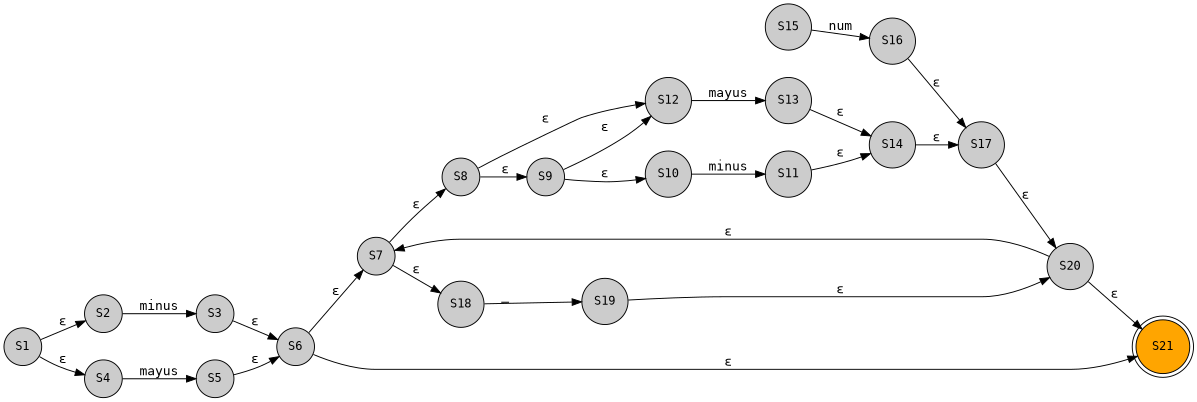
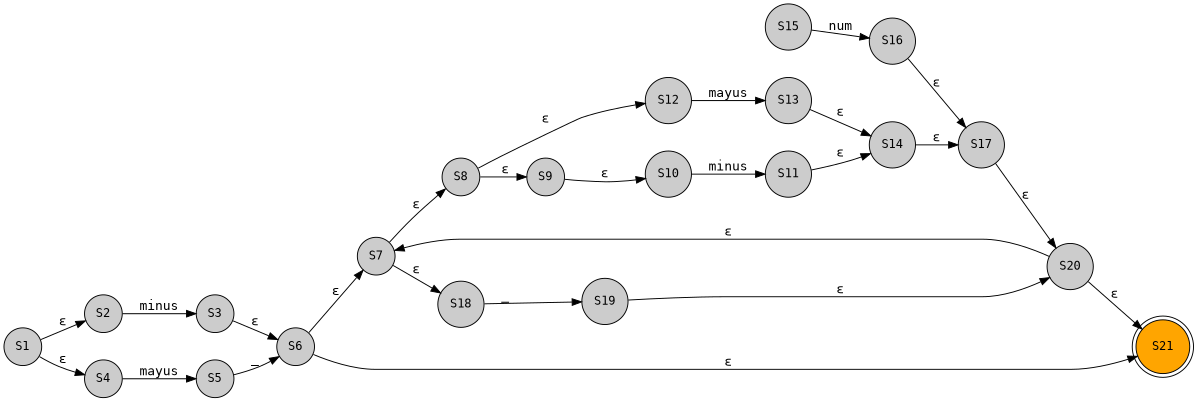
(605, 149) -> none
(255, 359) -> (255, 359)
